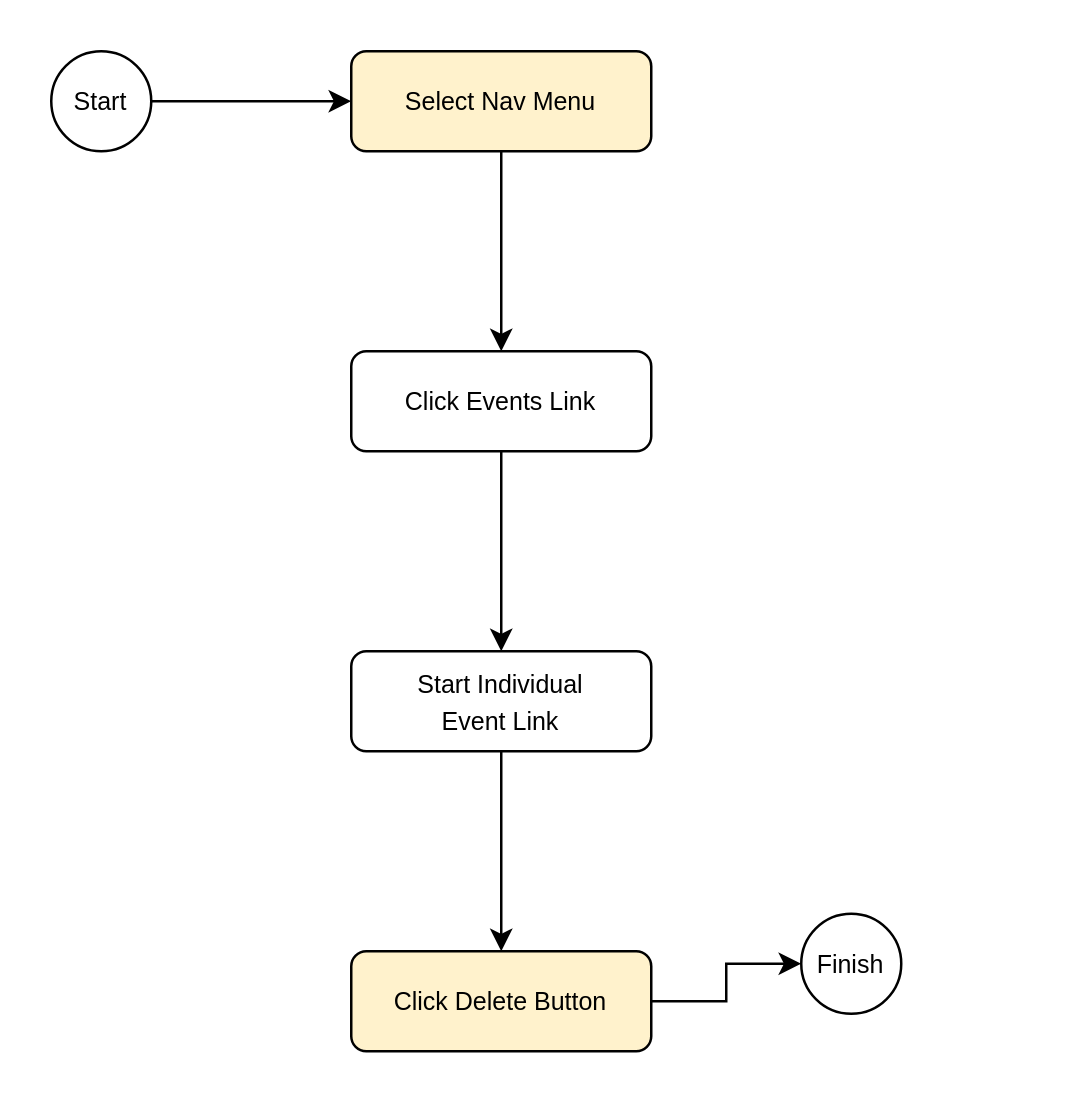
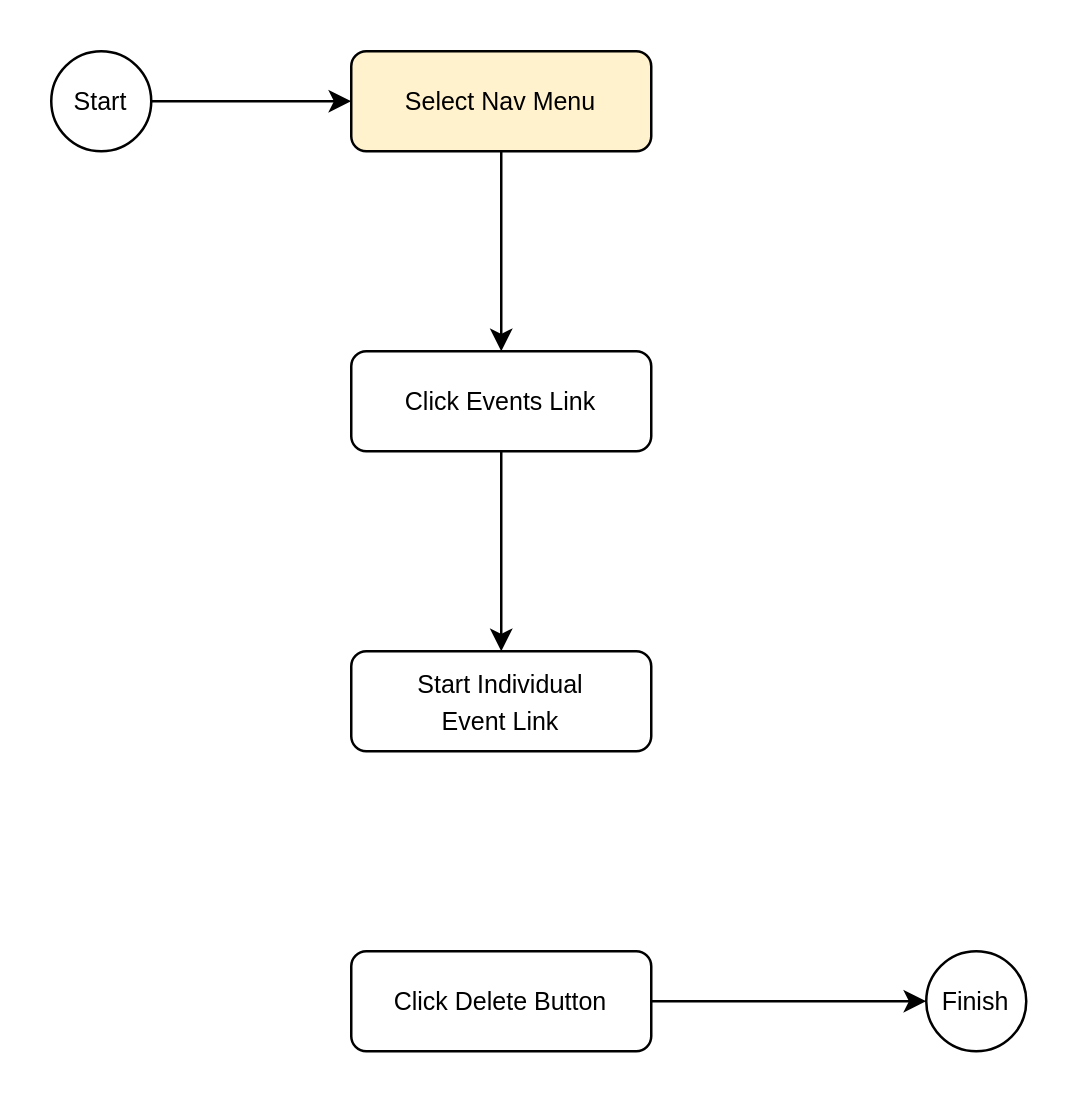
(501, 843) -> none
(851, 964) -> (976, 1001)
(501, 1001) -> (501, 1001)
